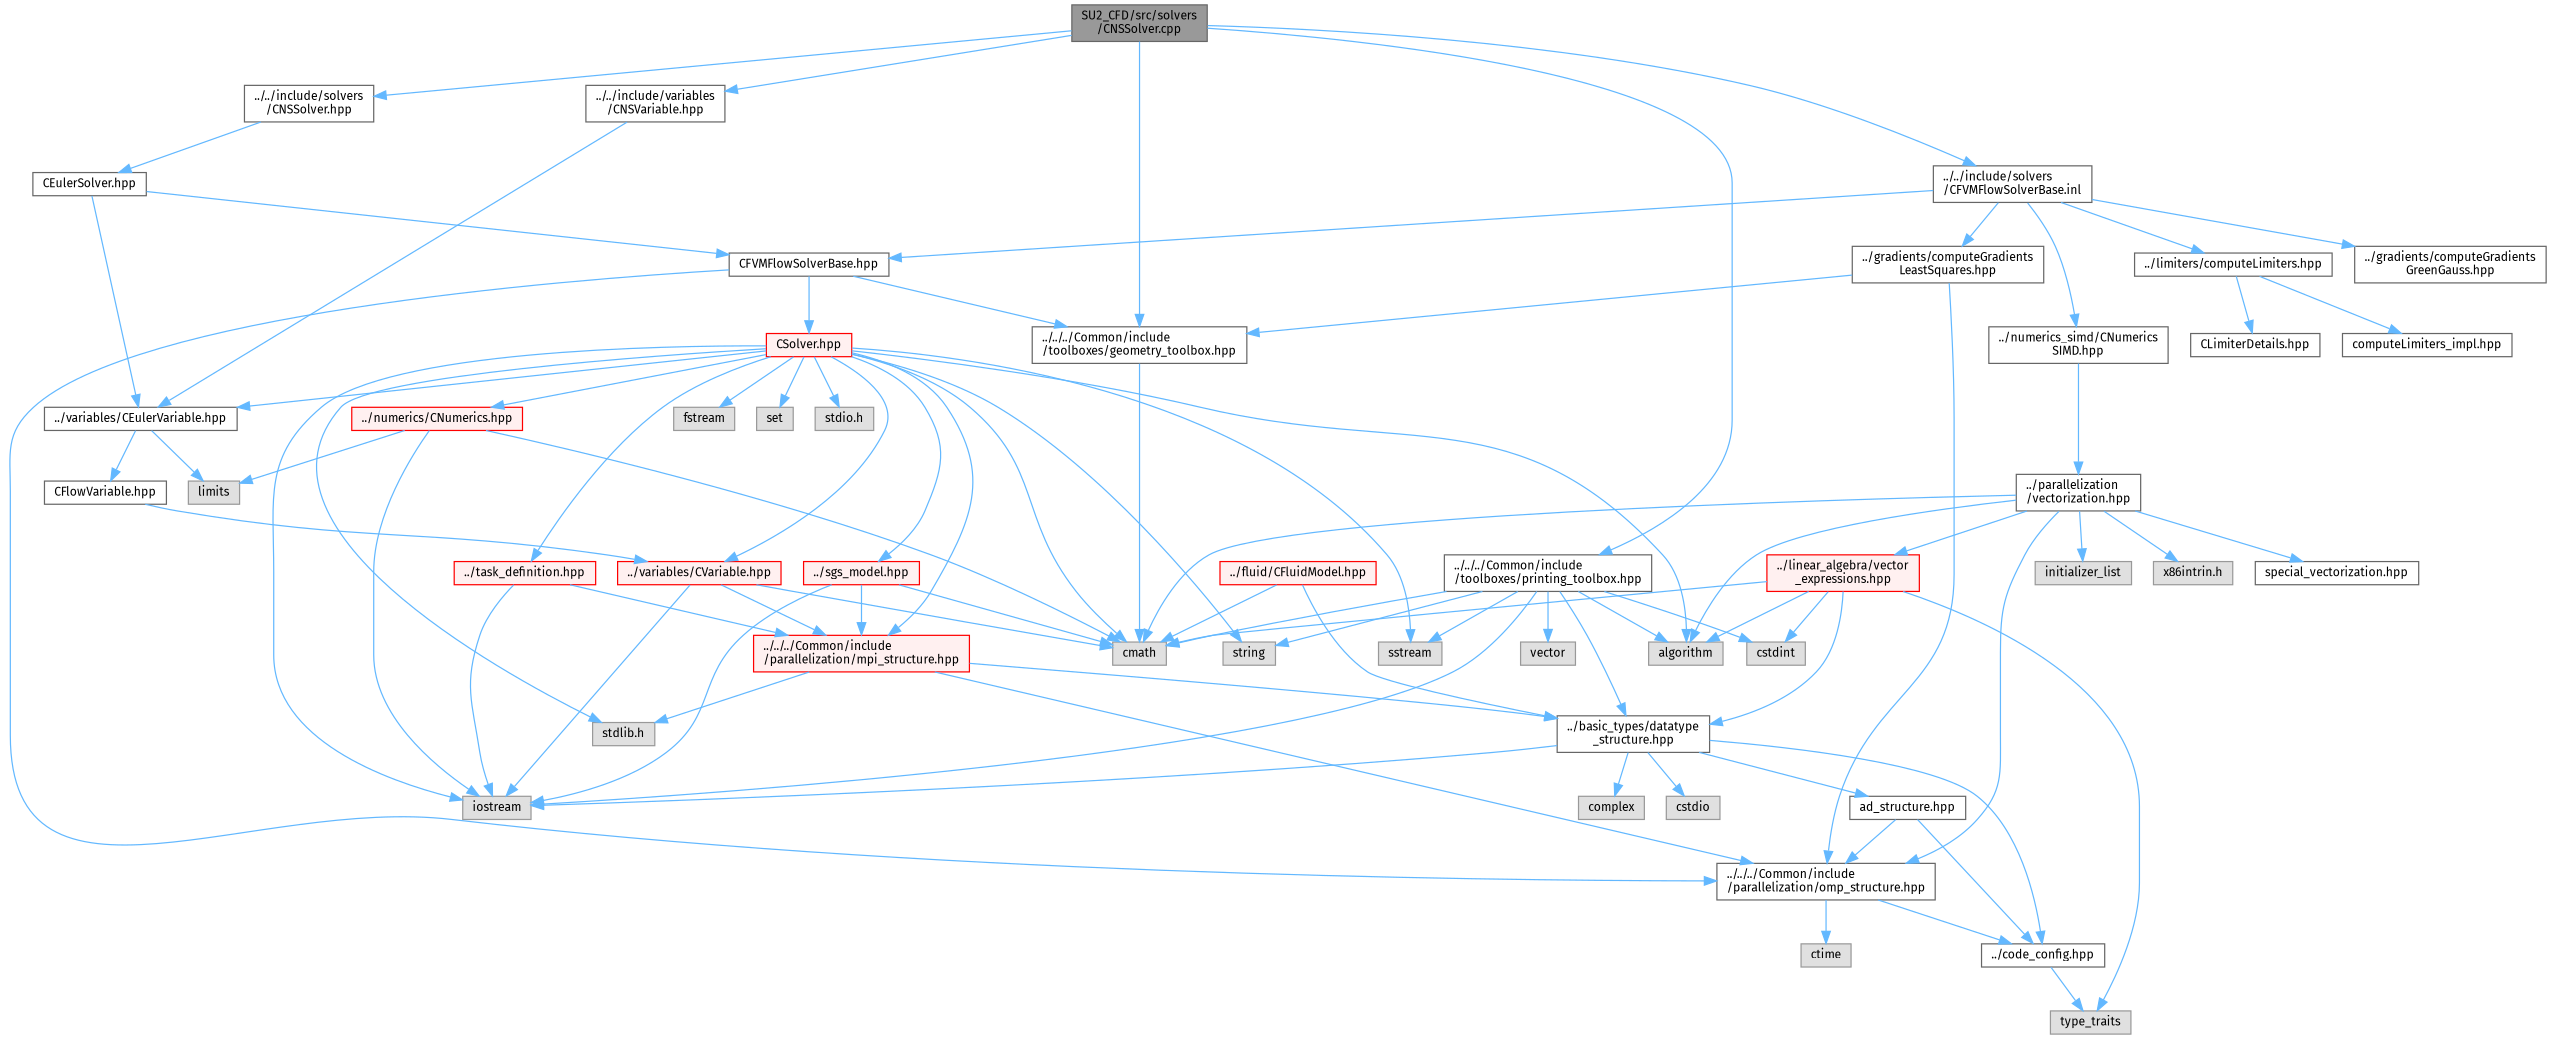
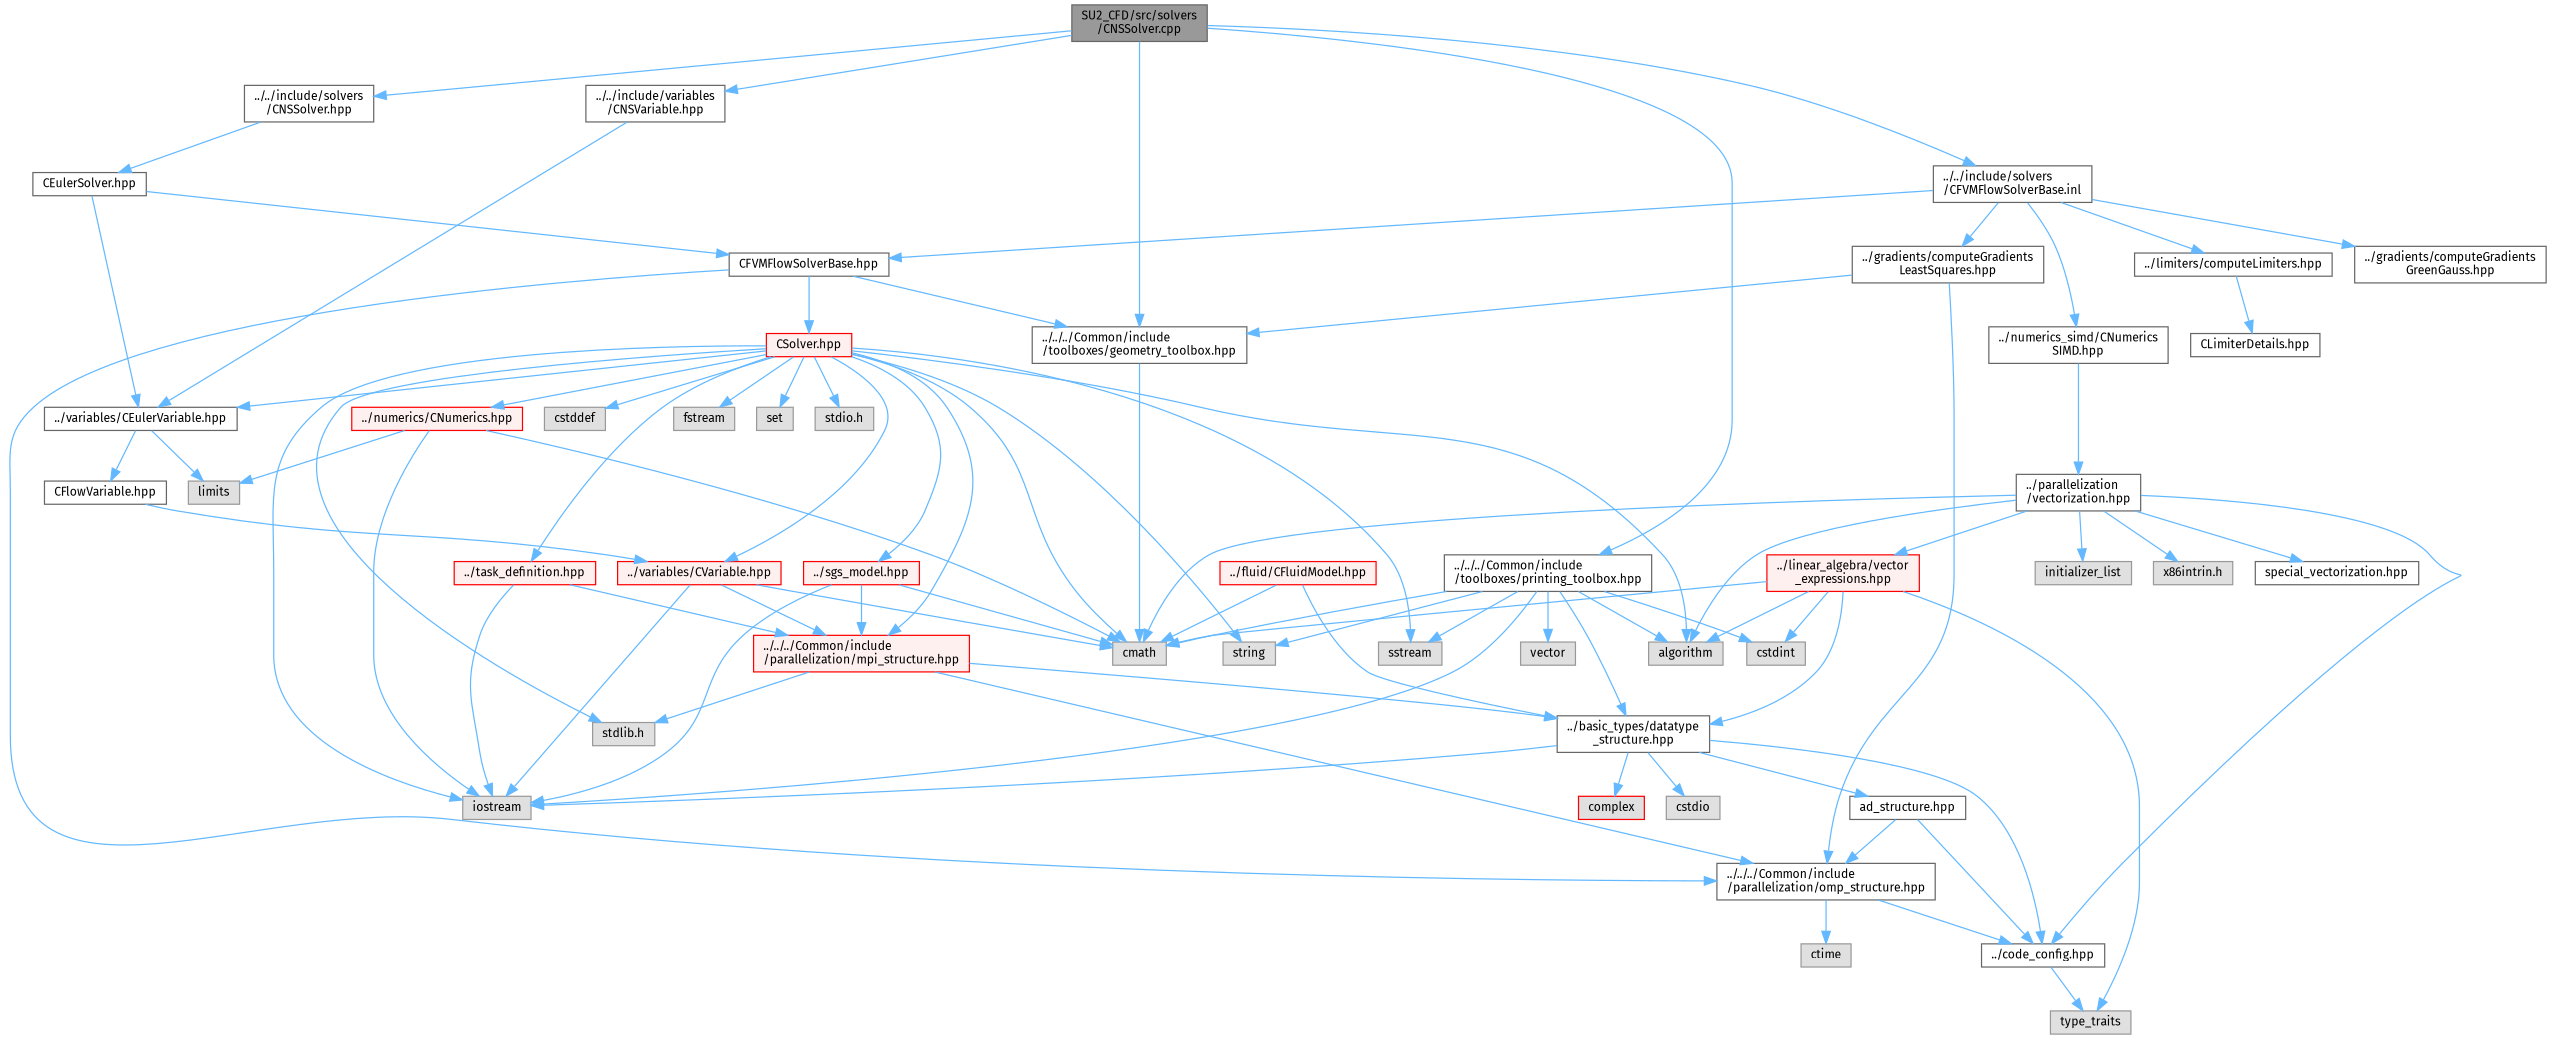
(2427, 345) -> none
none -> (575, 419)
(2000, 696) -> (2376, 632)
(1611, 808) -> (1611, 808)
